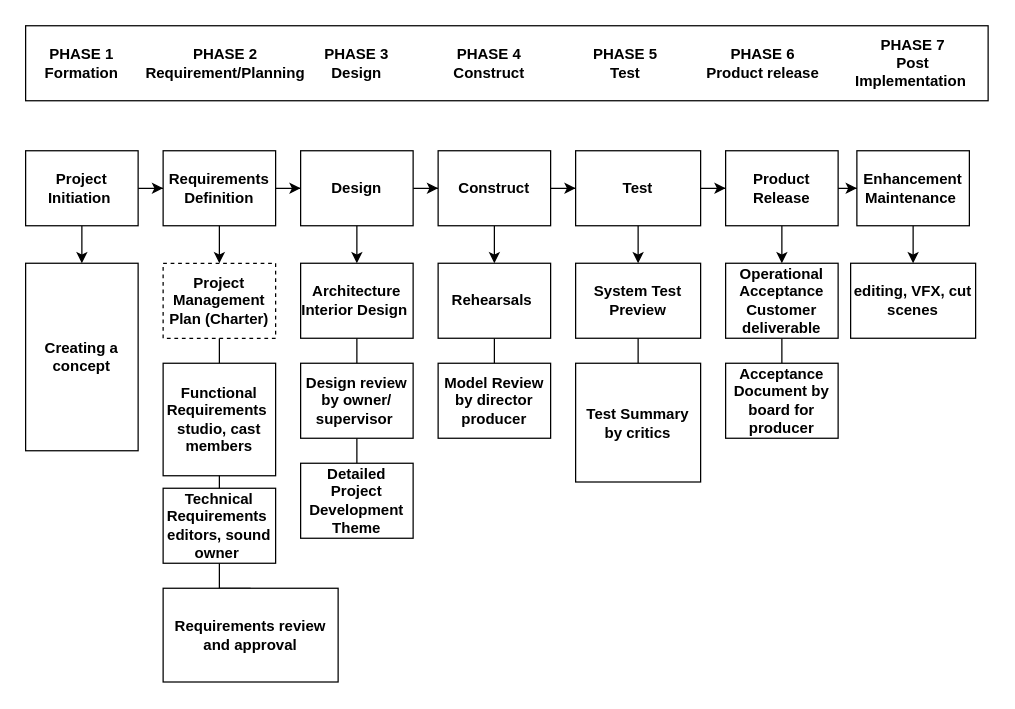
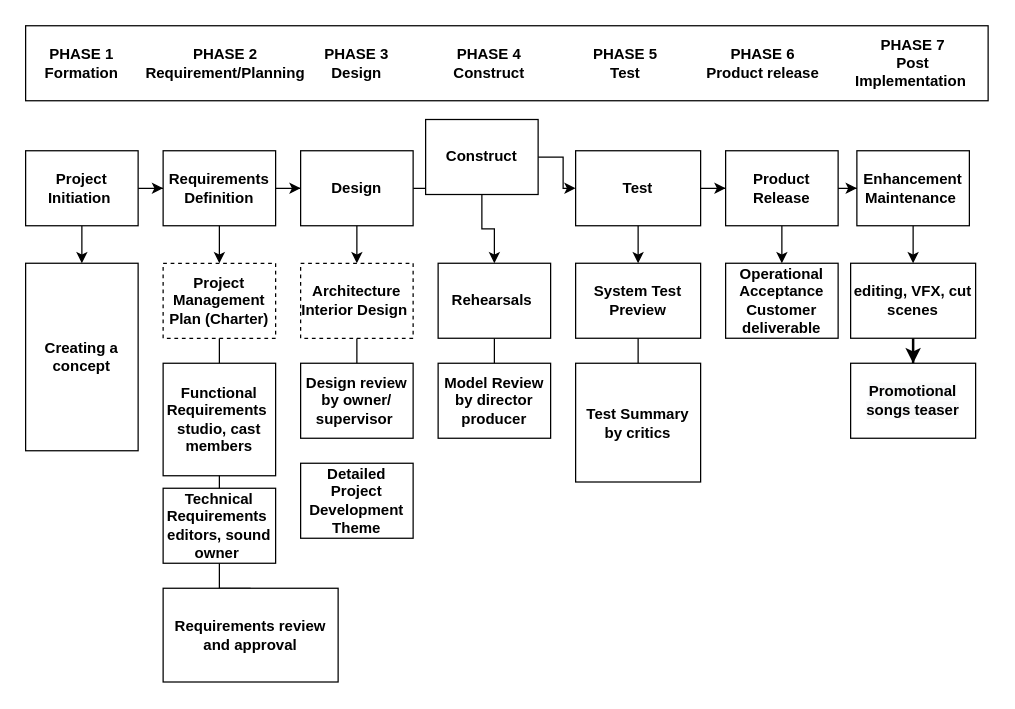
(494, 188) -> (482, 157)
(357, 301) -> (357, 301)
(782, 351) -> none
none -> (913, 356)
(782, 401) -> none
none -> (913, 401)
(357, 451) -> none
